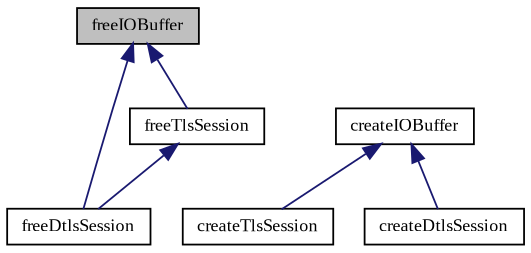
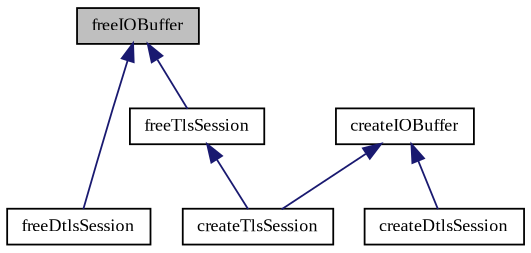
(131, 182) -> (232, 184)
